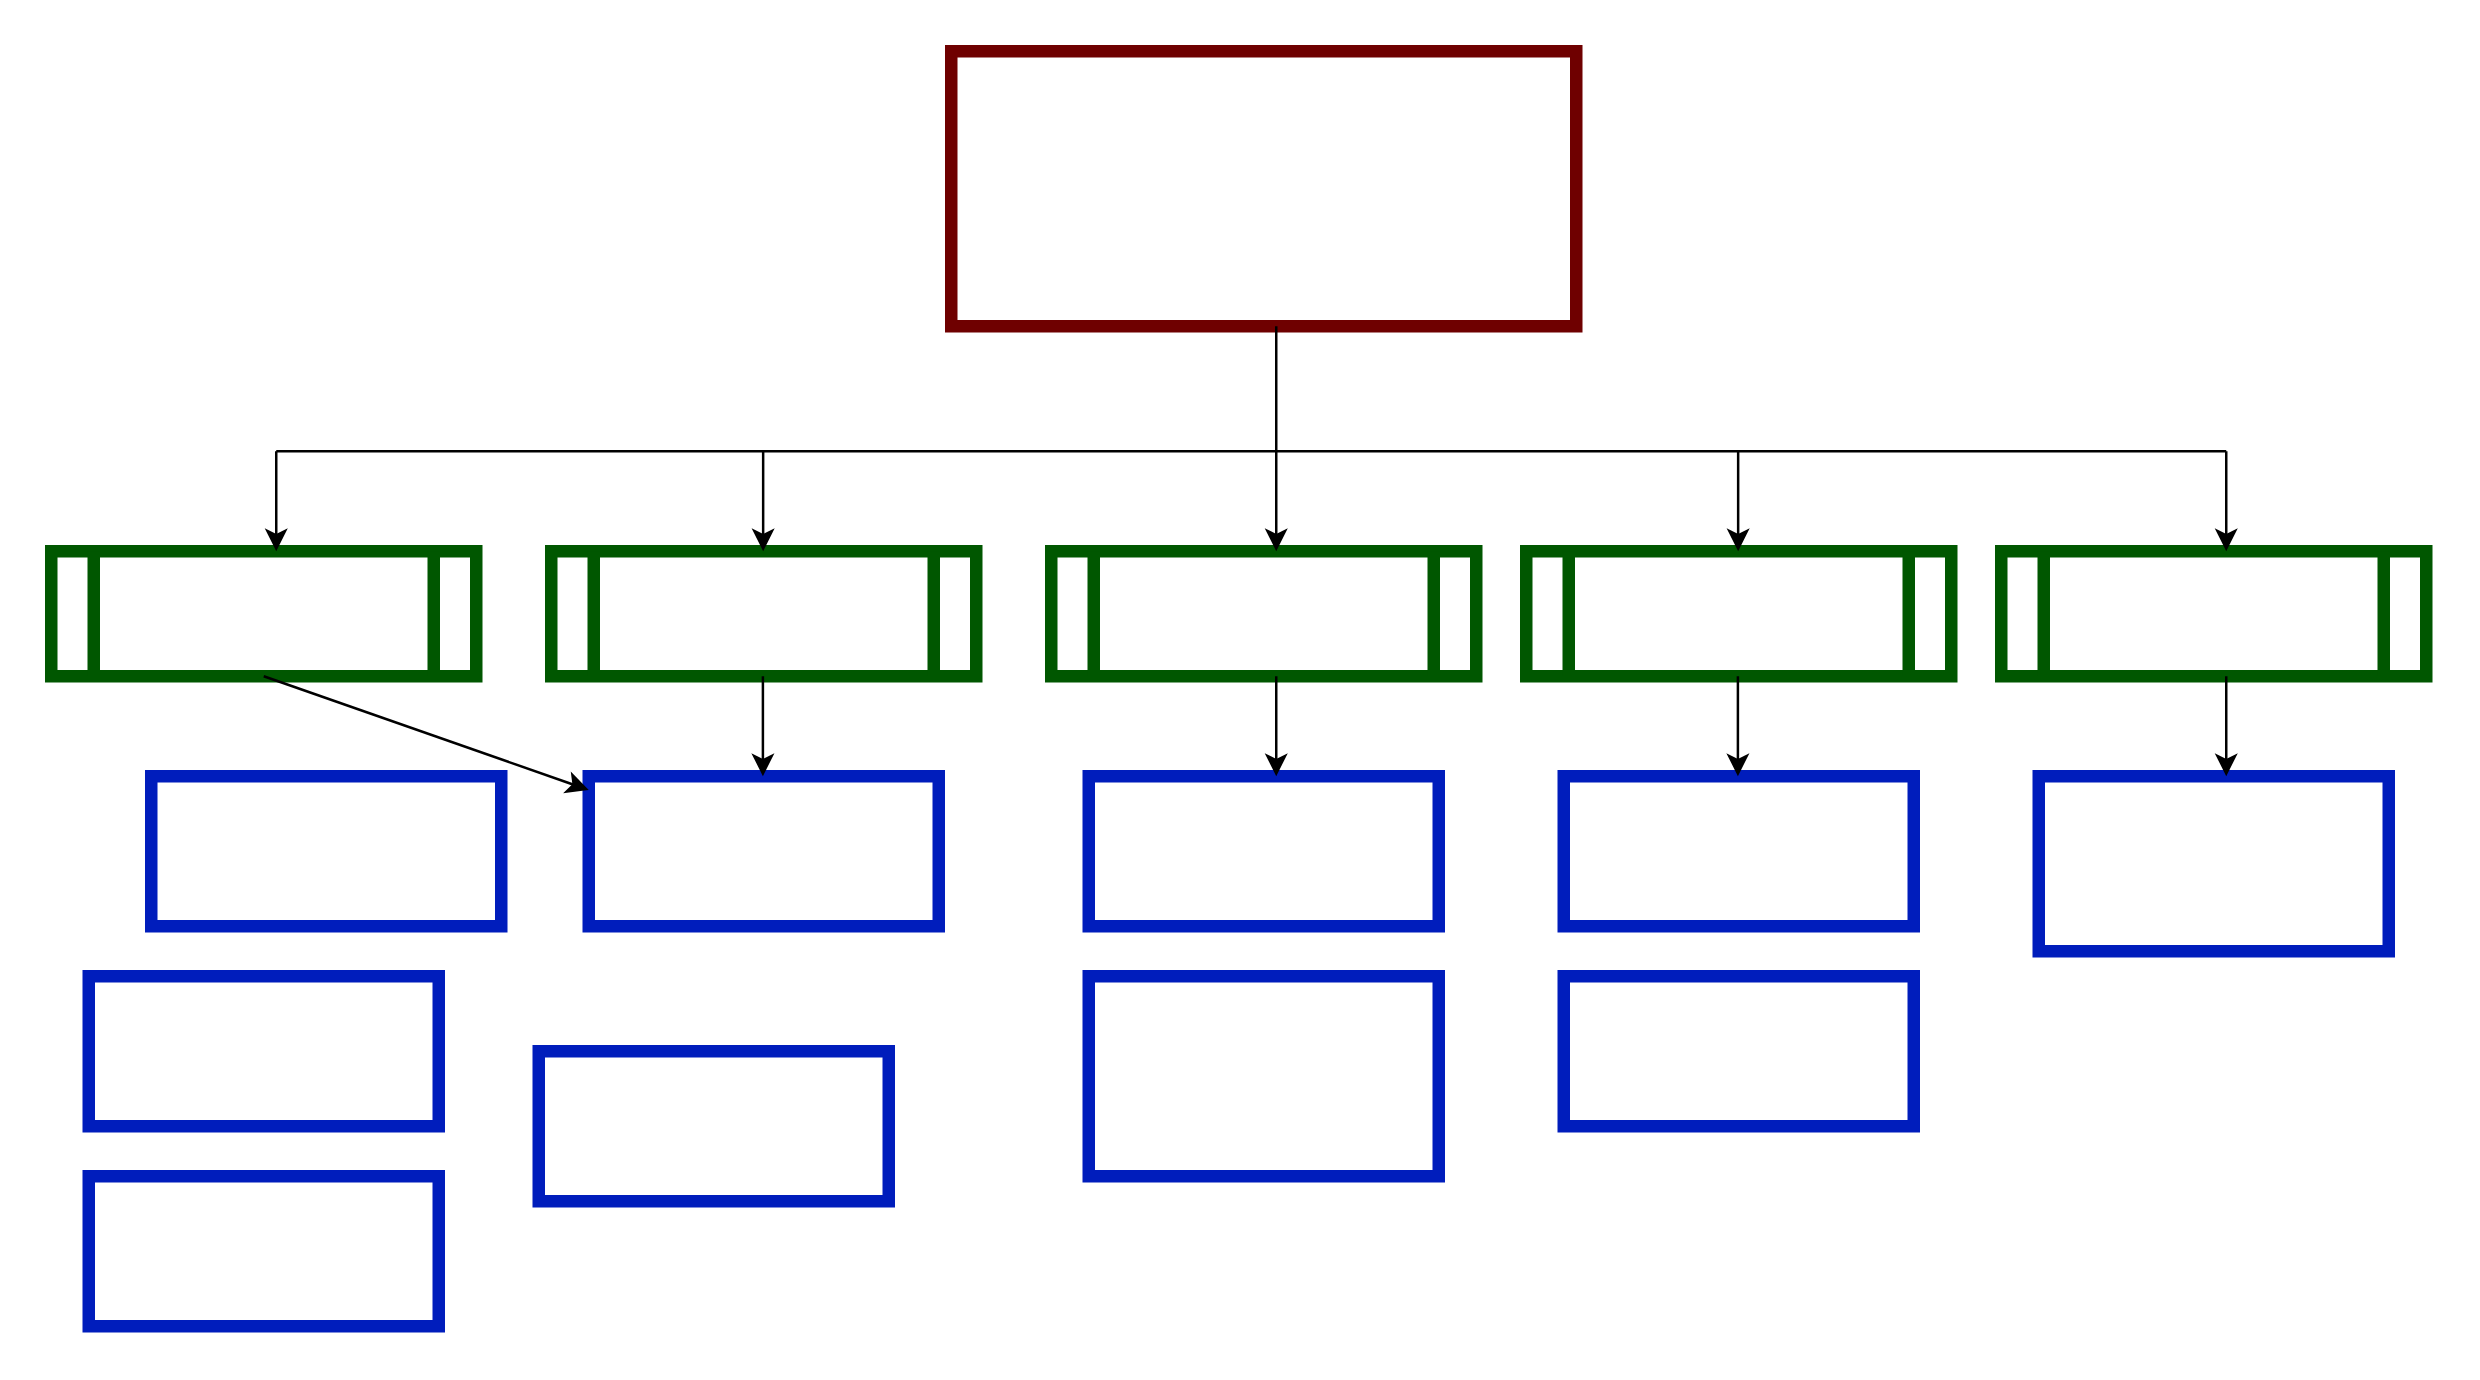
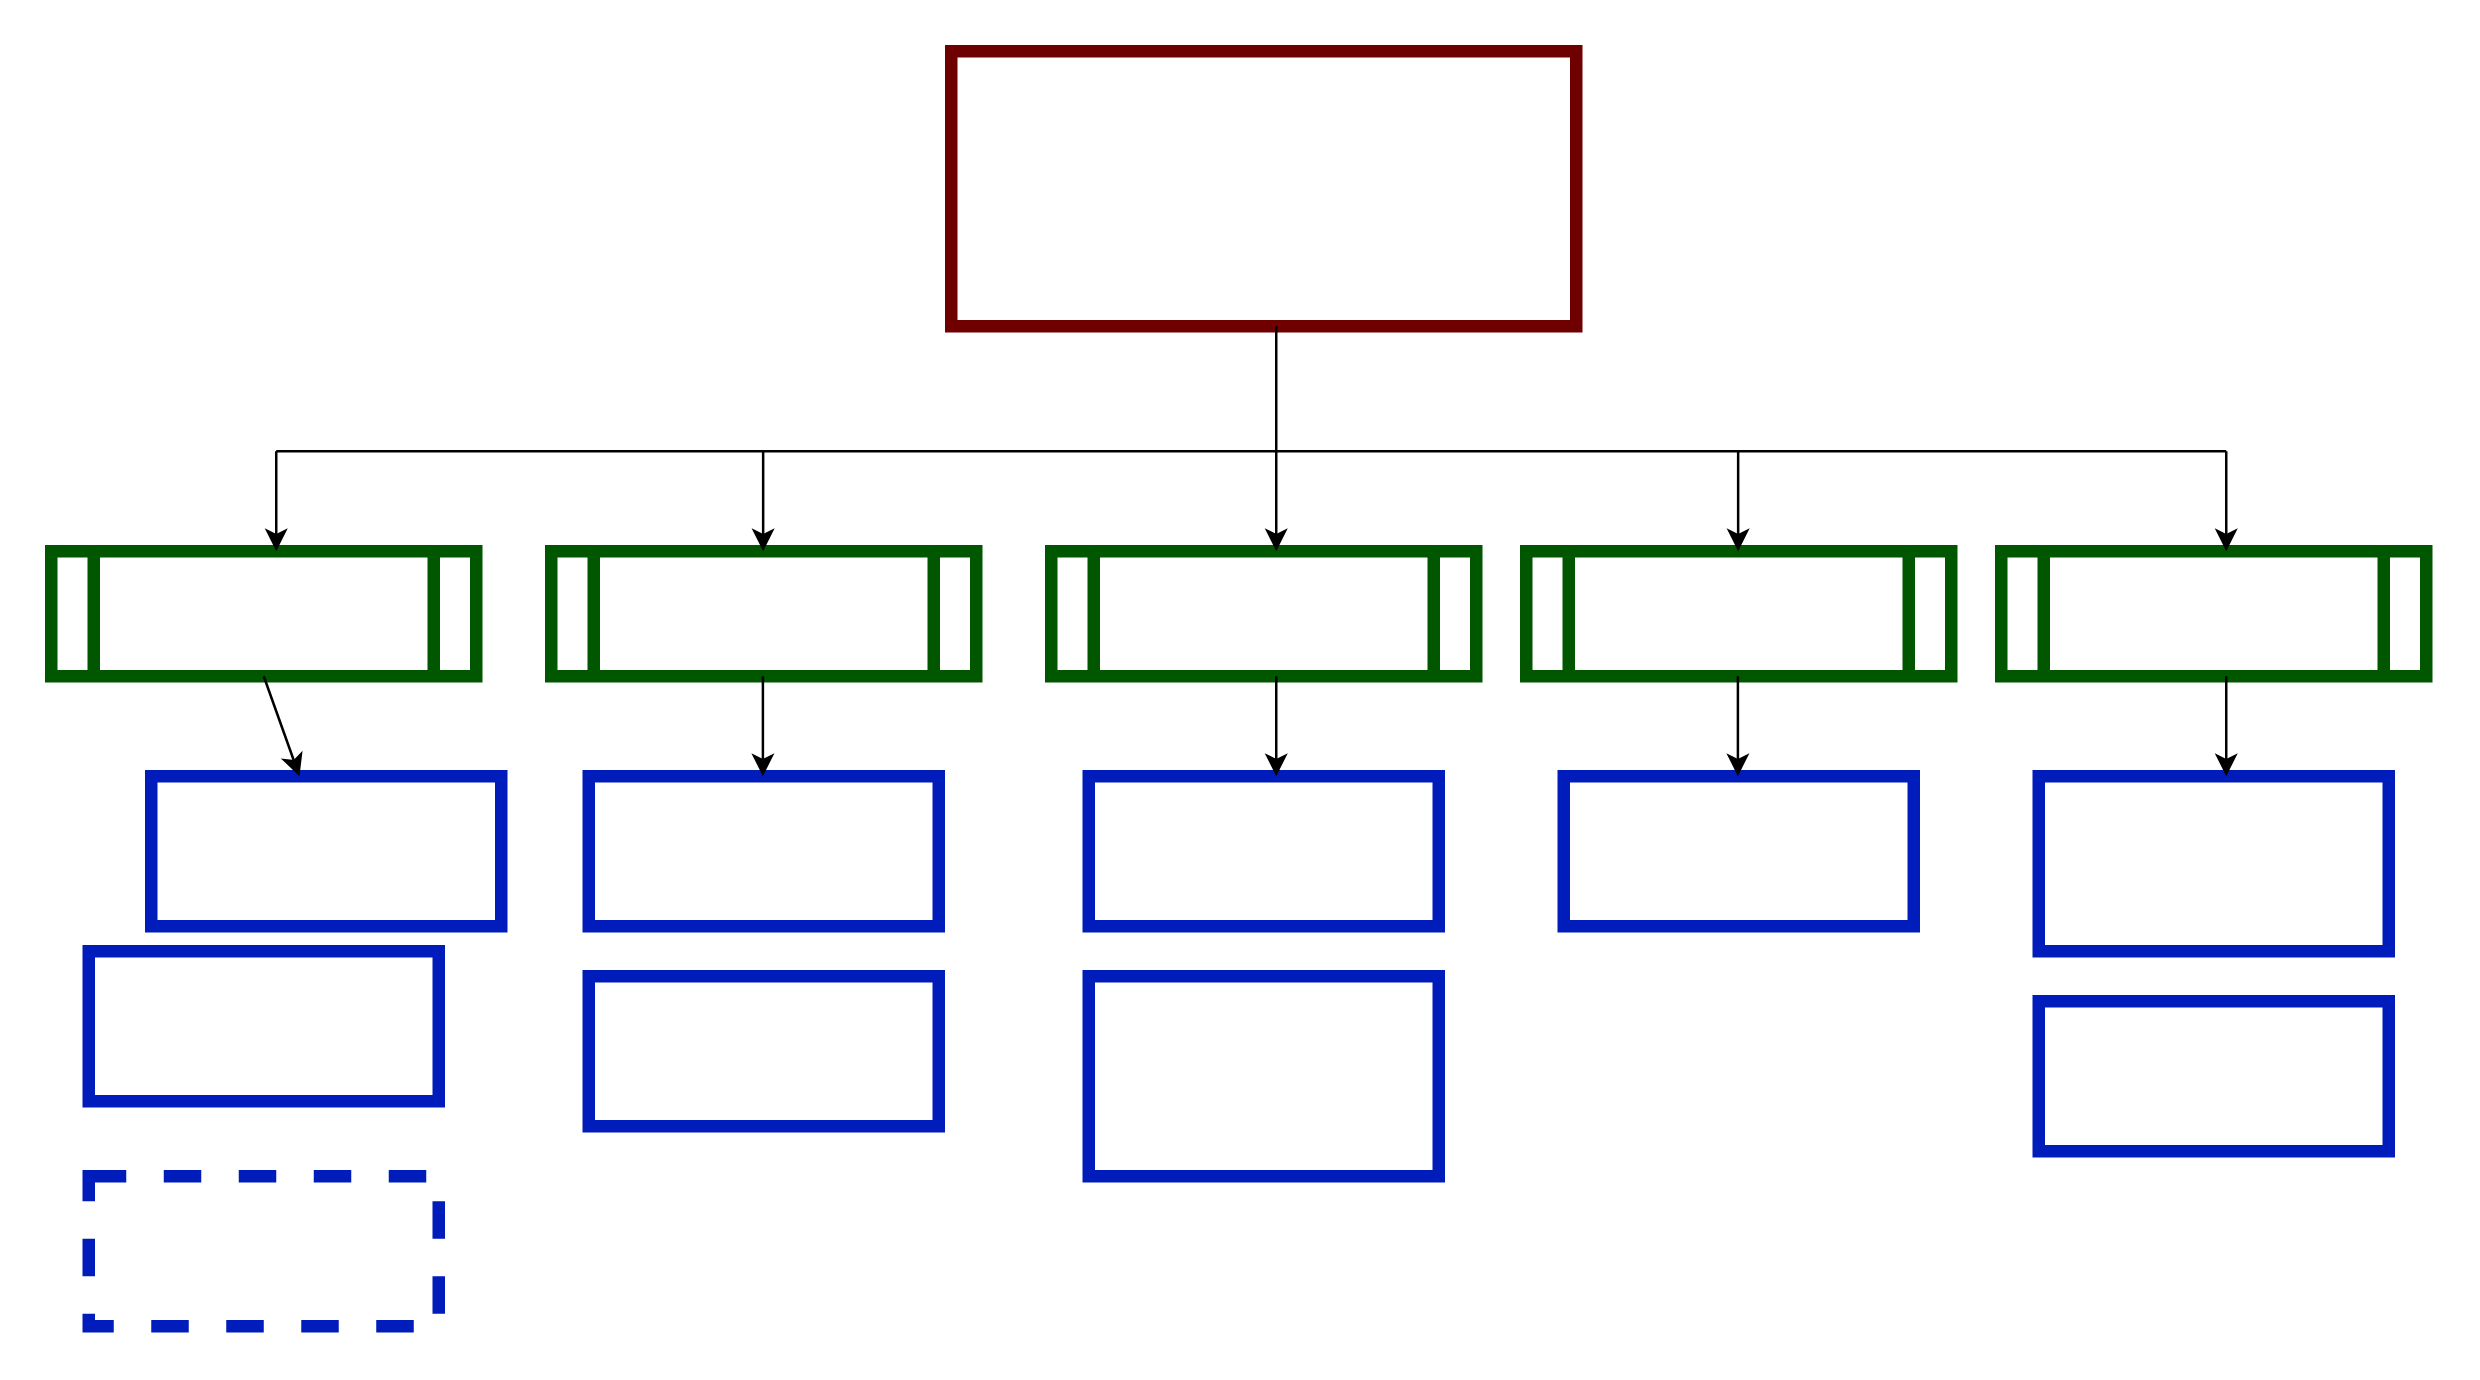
(424, 732) -> (280, 721)
(264, 1051) -> (264, 1026)
(1739, 1051) -> none
none -> (2214, 1076)
(714, 1126) -> (764, 1051)
(264, 1251) -> (264, 1251)
